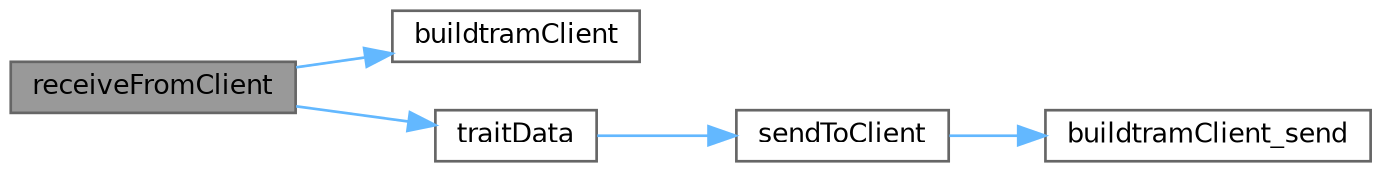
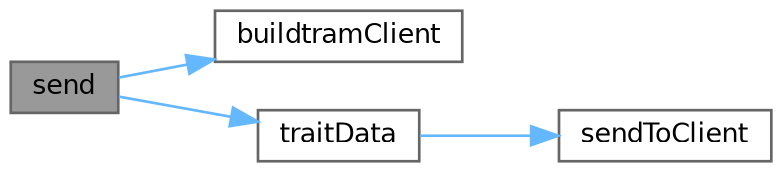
(153, 87) -> (64, 87)
(1208, 136) -> none
